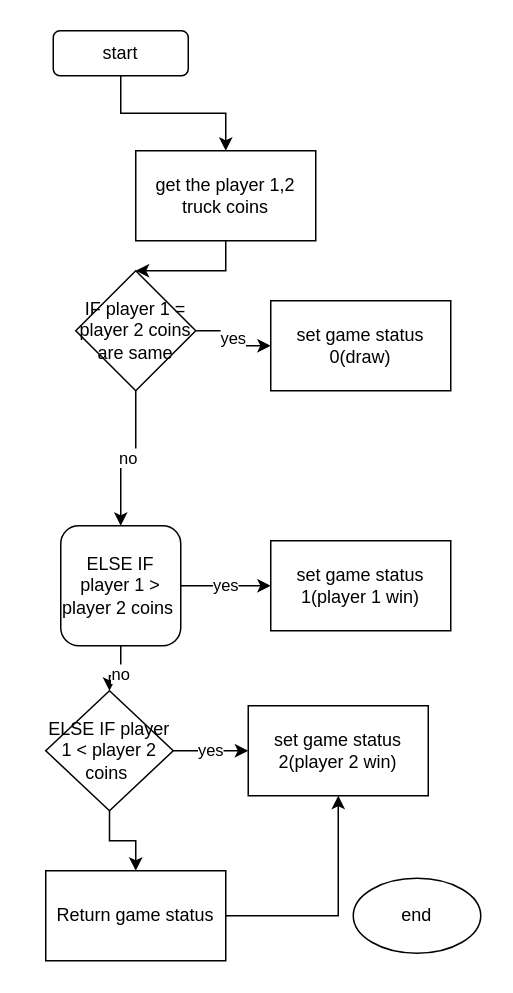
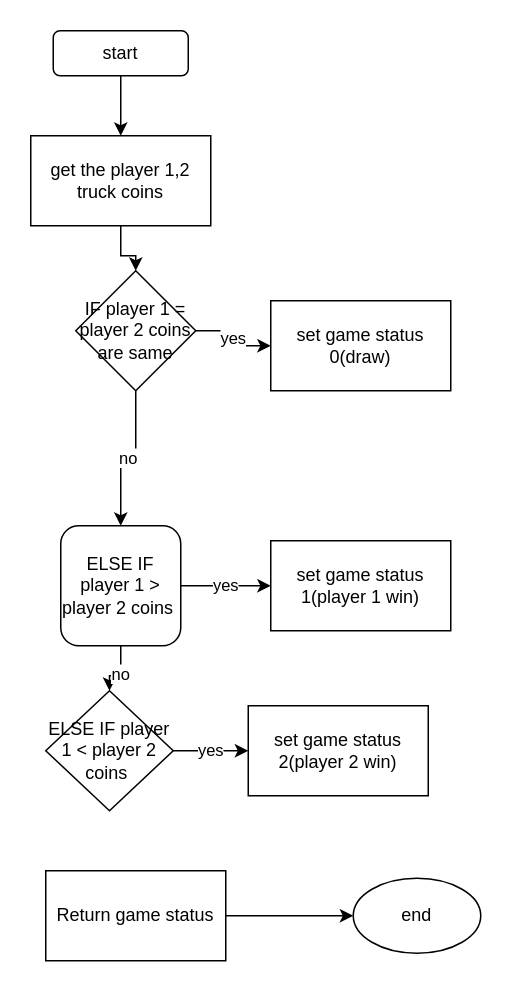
(226, 196) -> (121, 181)
(118, 841) -> none
(338, 863) -> (339, 916)
